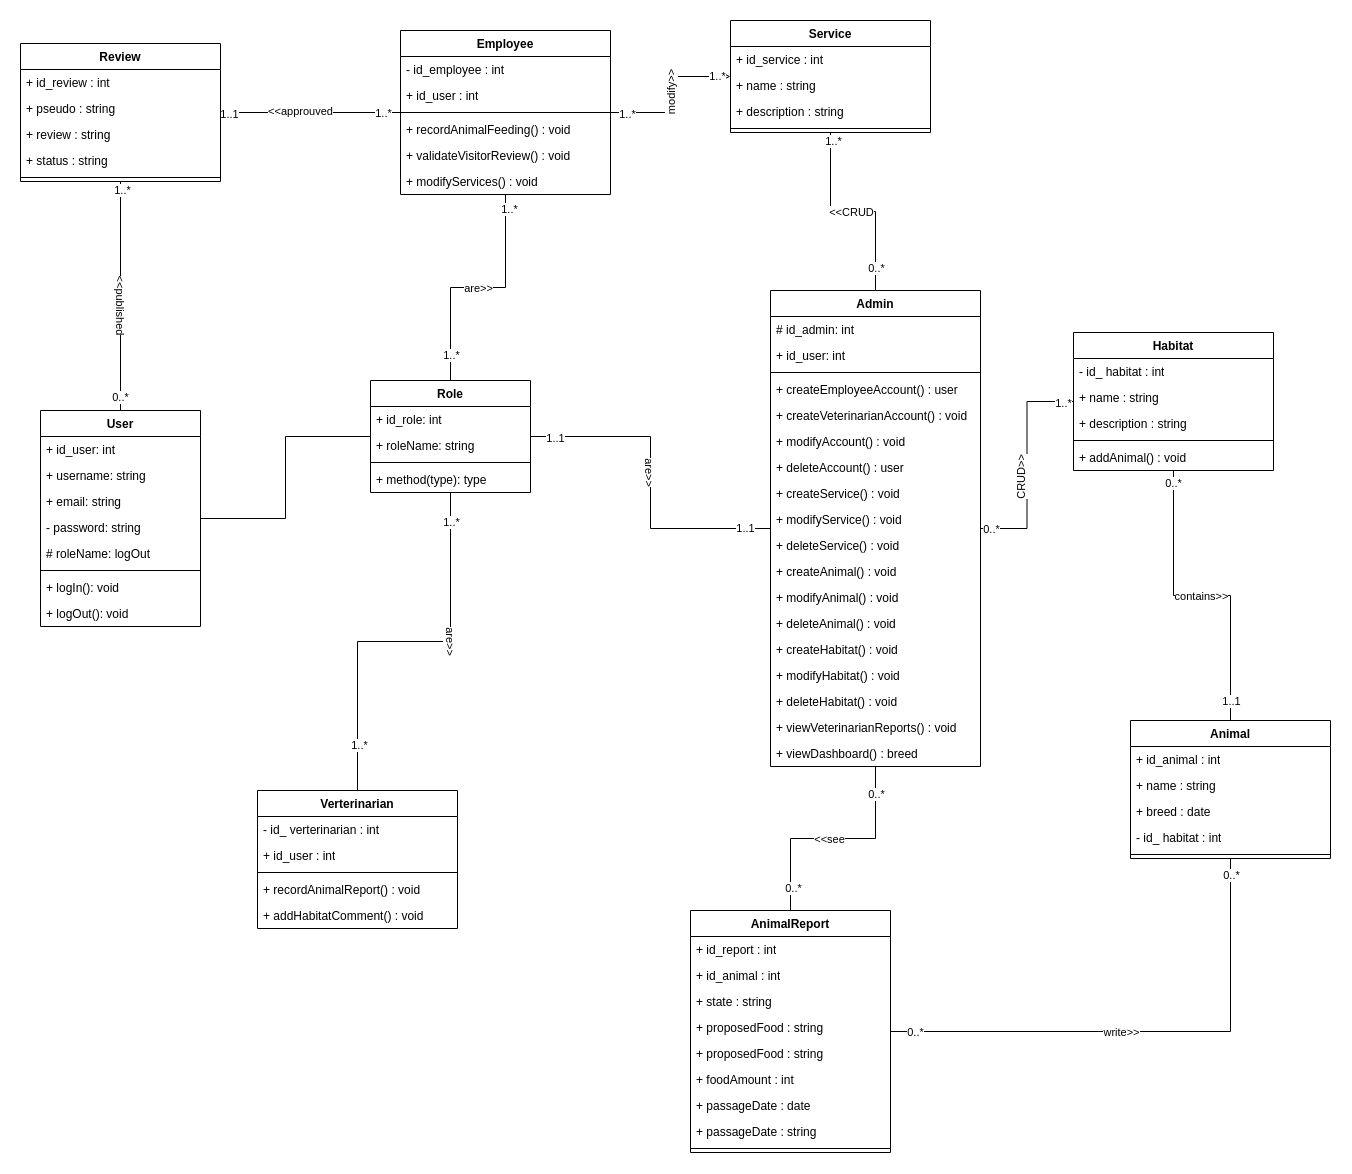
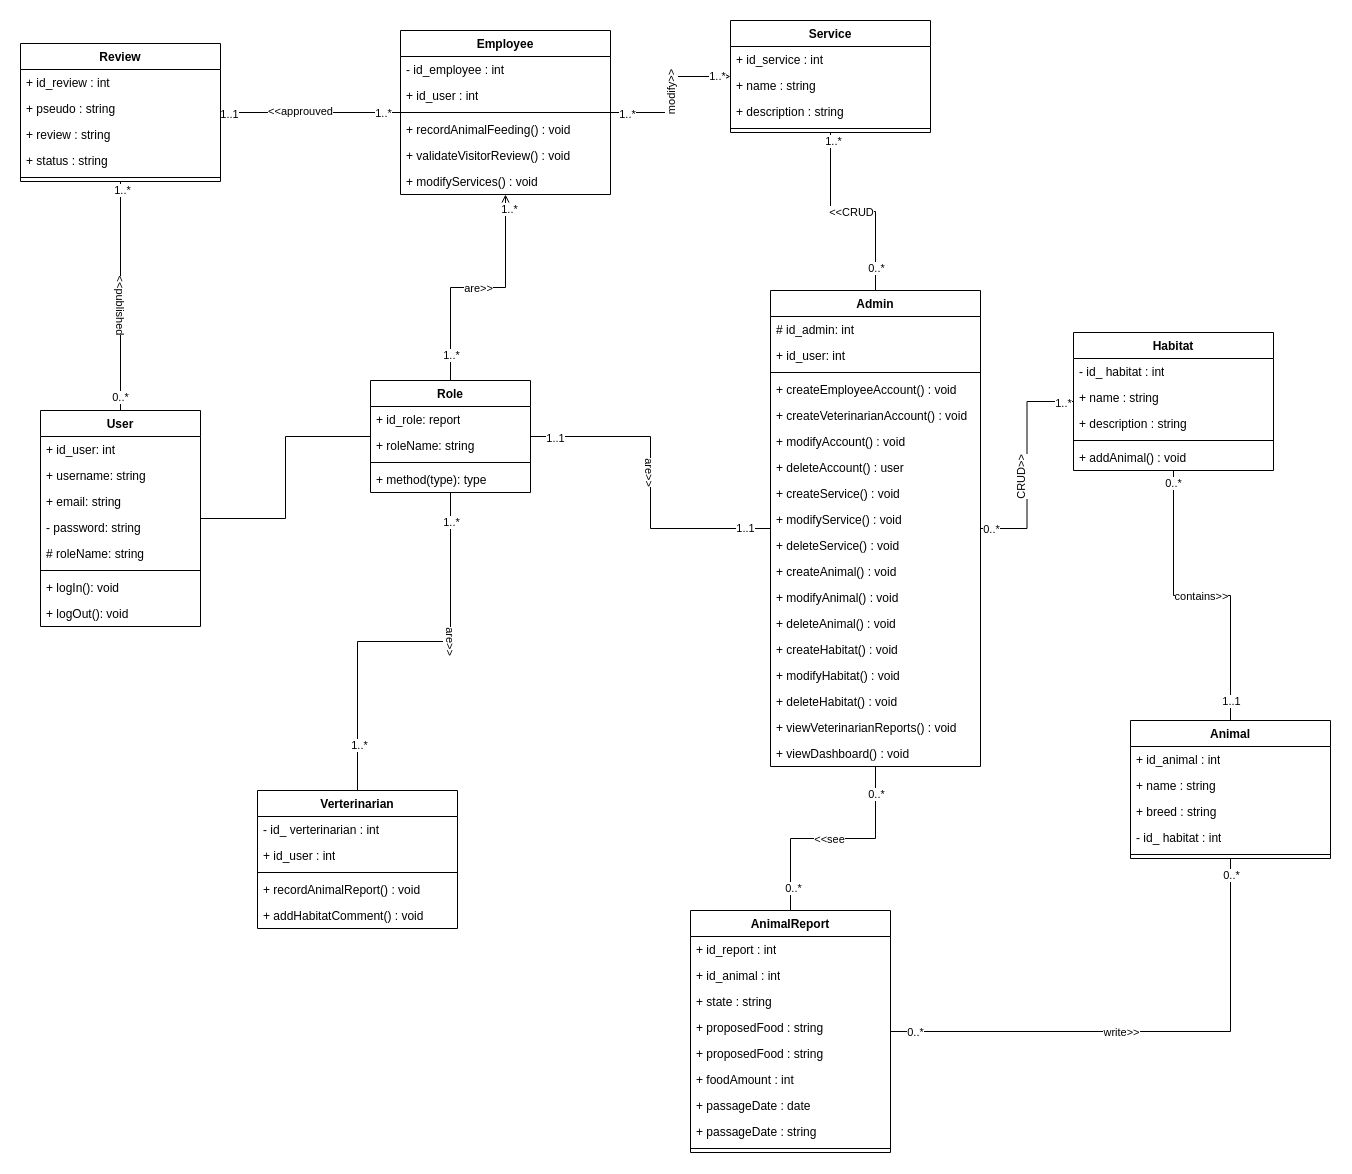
(506, 200) -> (506, 200)
(877, 398) -> (876, 391)
(414, 421) -> (426, 421)
(99, 555) -> (99, 555)
(854, 755) -> (849, 755)
(1177, 813) -> (1182, 813)
